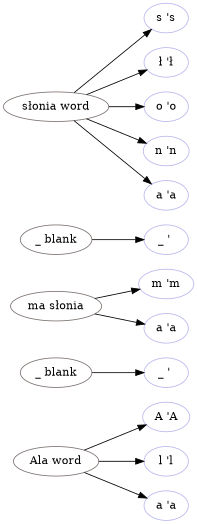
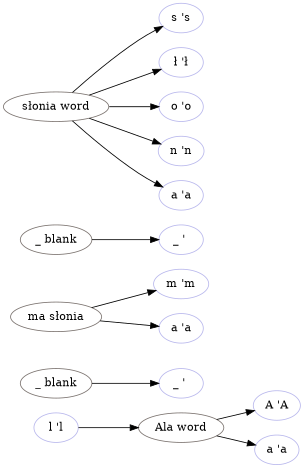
(117, 461) -> (104, 428)
